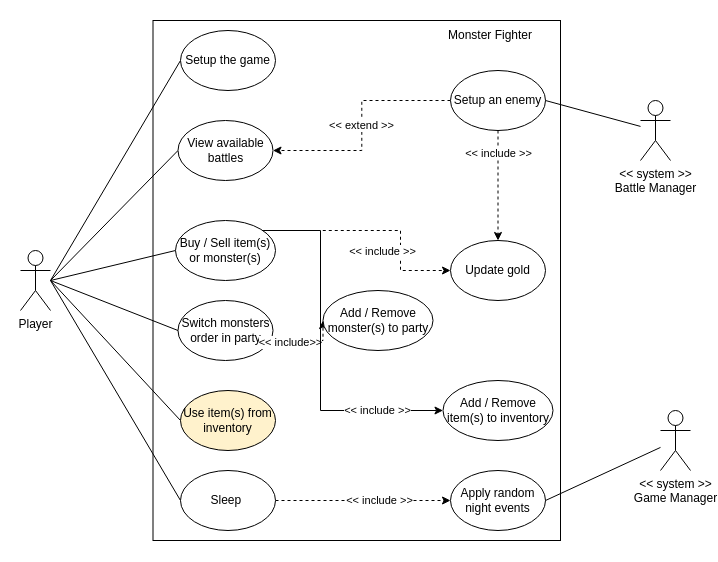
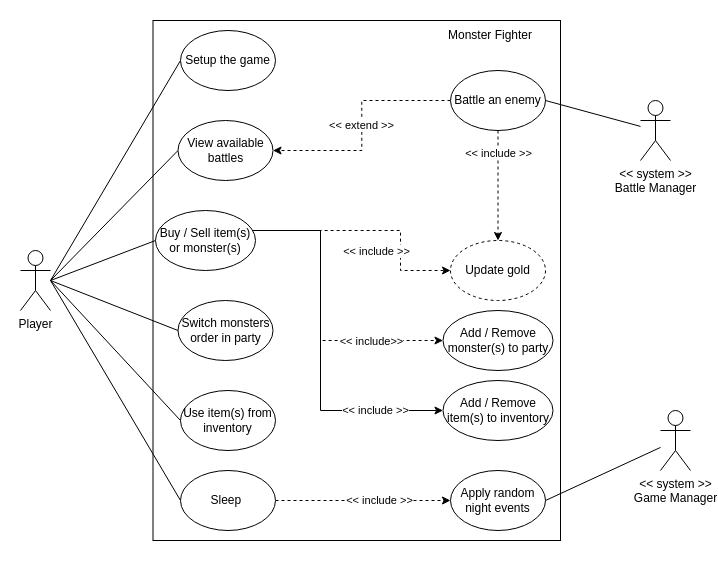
(498, 101) -> (498, 101)
(226, 251) -> (206, 241)
(498, 271) -> (498, 271)
(378, 321) -> (498, 341)
(228, 421) -> (228, 421)
